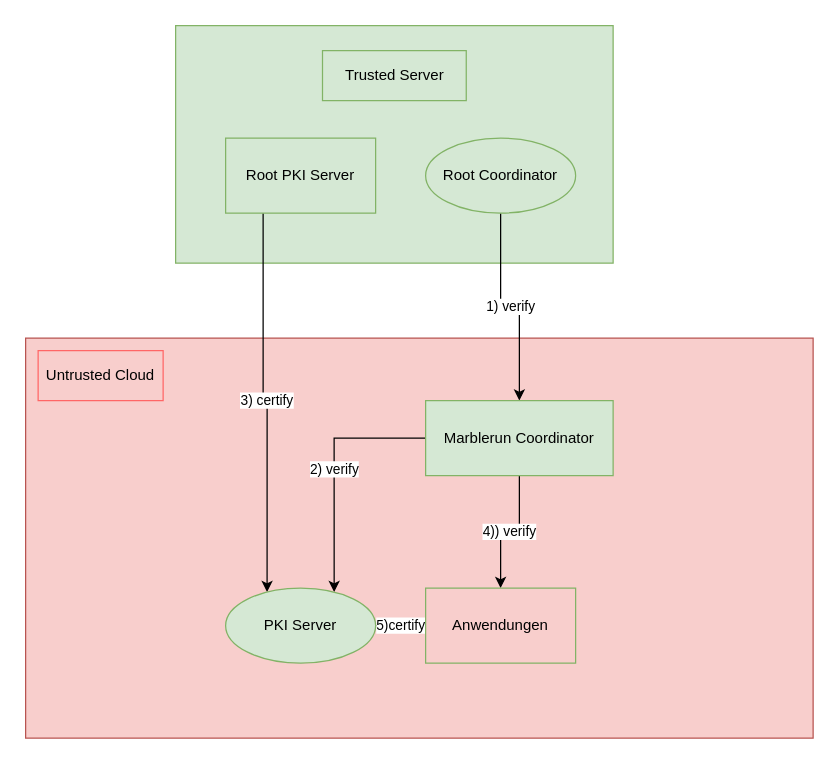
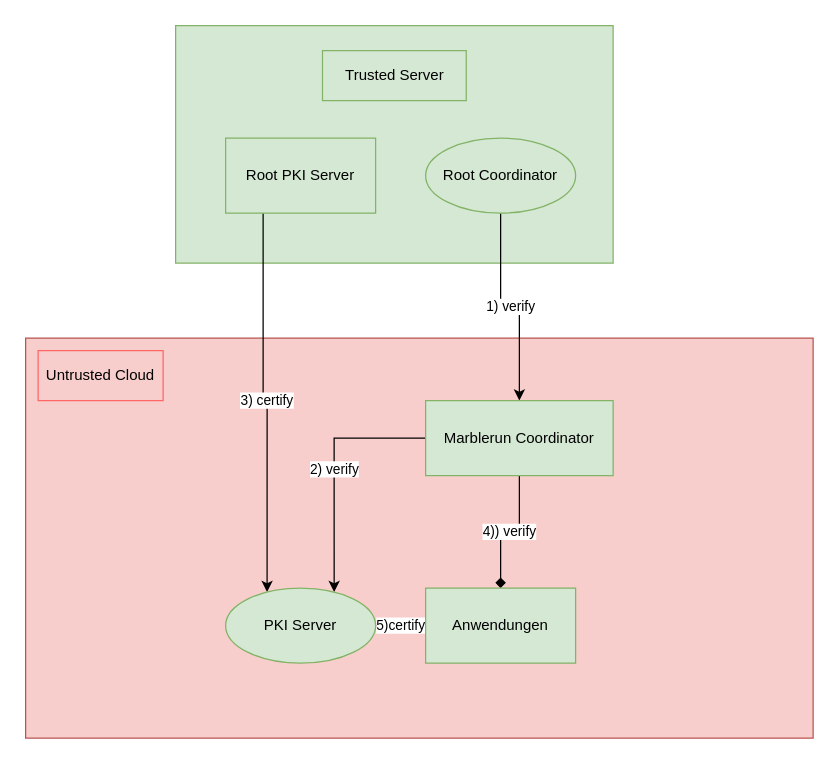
(501, 578) -> (501, 577)
(501, 626) -> (501, 626)
